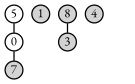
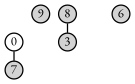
(14, 14) -> none
(41, 14) -> (41, 14)
(94, 14) -> none
none -> (121, 14)
